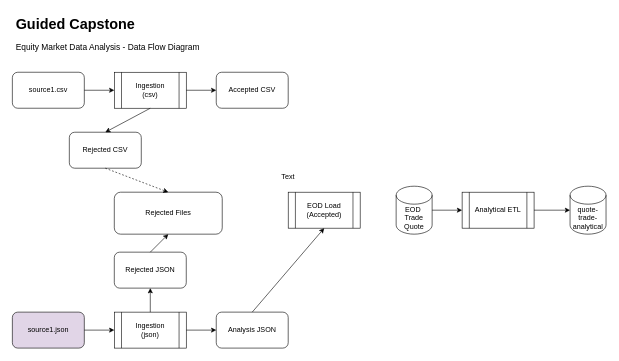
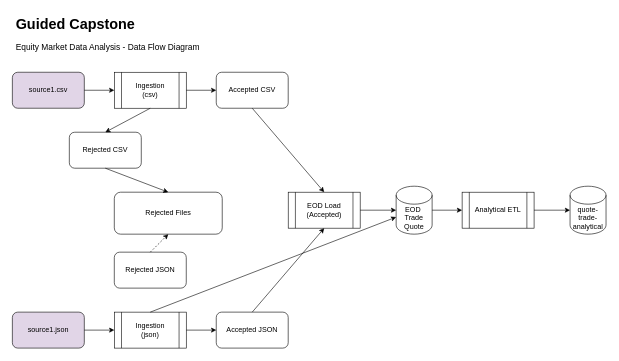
(48, 90) -> (48, 90)
none -> (288, 150)
(288, 177) -> none
(134, 179) -> (134, 179)
none -> (390, 210)
(158, 245) -> (158, 245)
(150, 293) -> (272, 265)
(252, 330) -> (252, 330)
